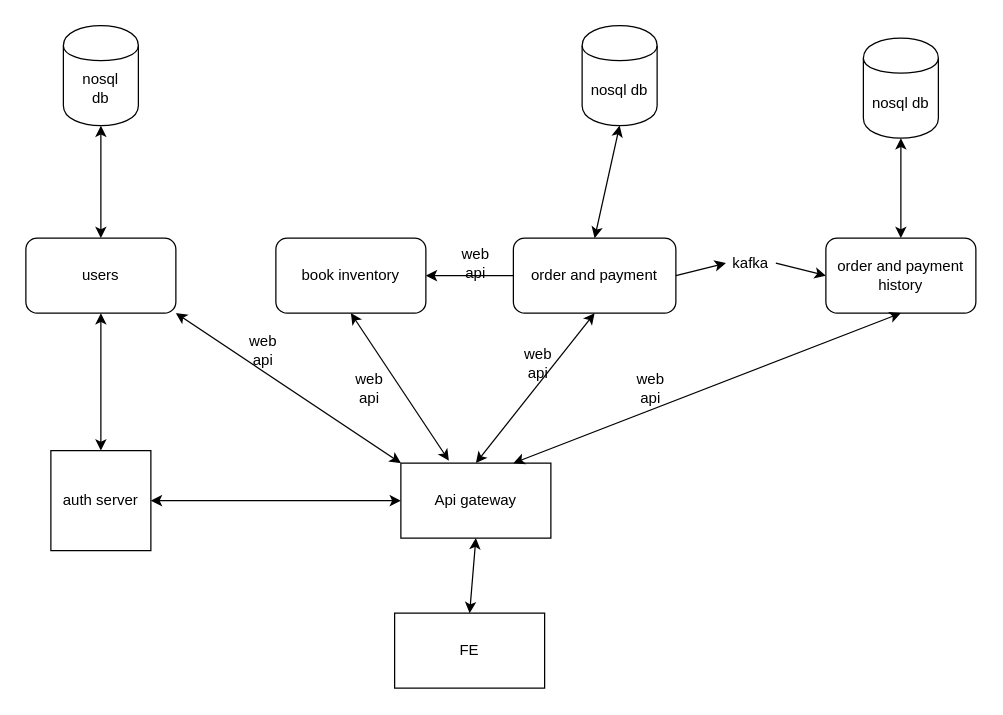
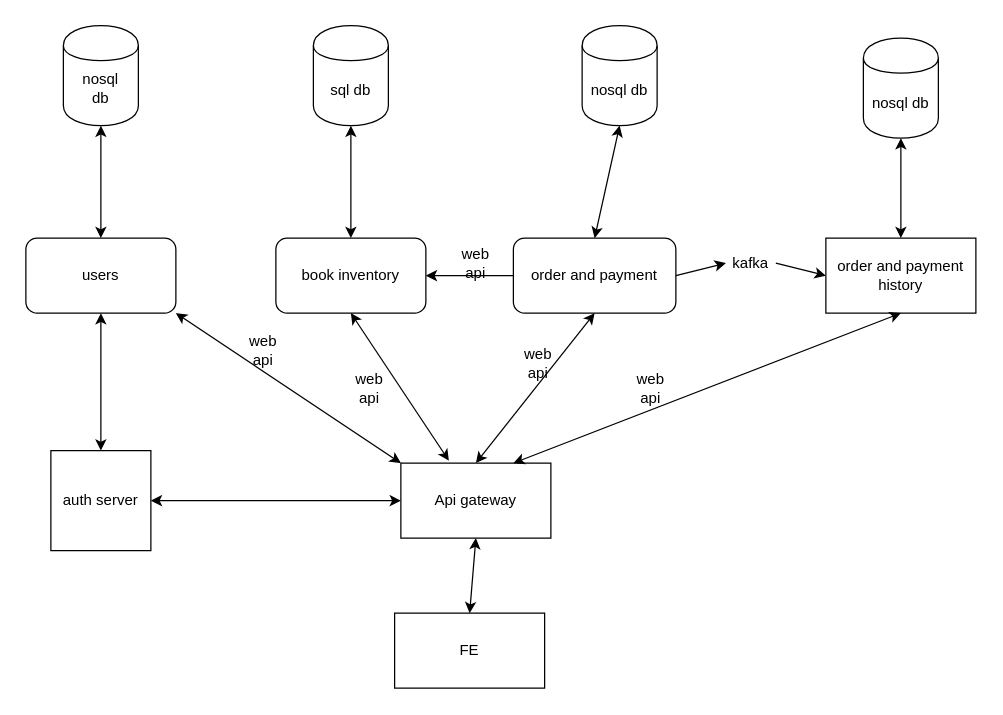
none -> (351, 76)
none -> (351, 182)
(901, 276) -> (901, 276)
